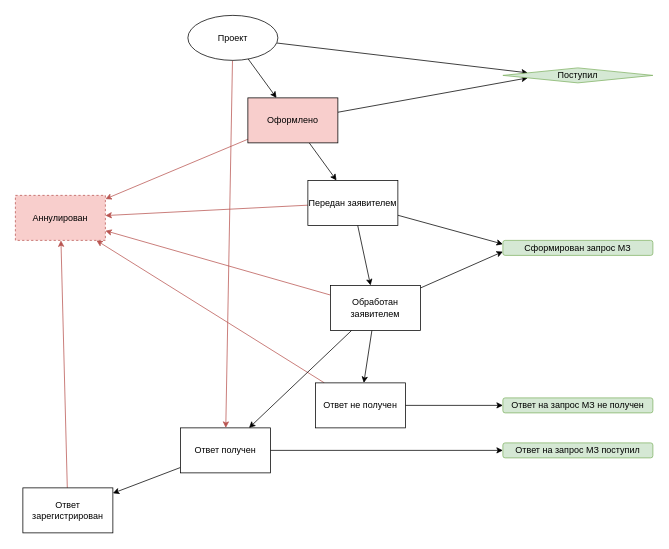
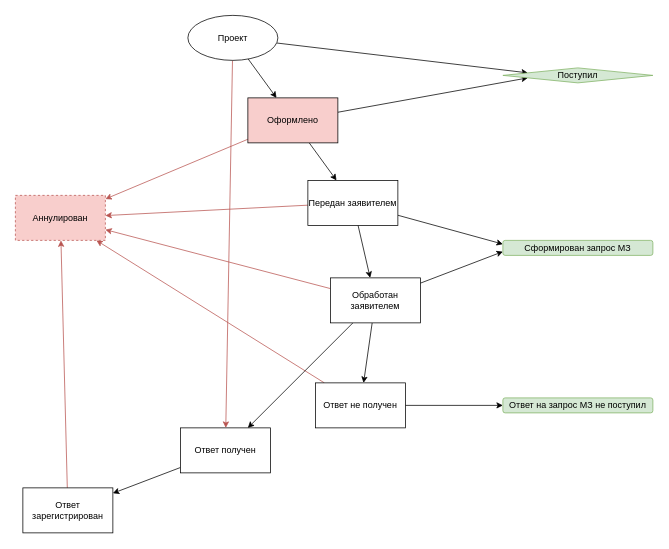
(375, 308) -> (375, 300)
(578, 405) -> (578, 405)
(384, 450) -> none
(578, 450) -> none
